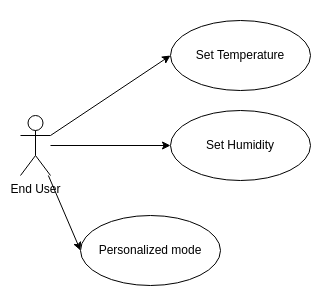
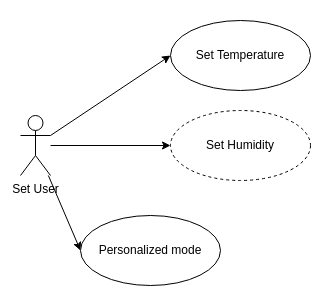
(241, 146) -> (241, 146)
(36, 190) -> (36, 190)
